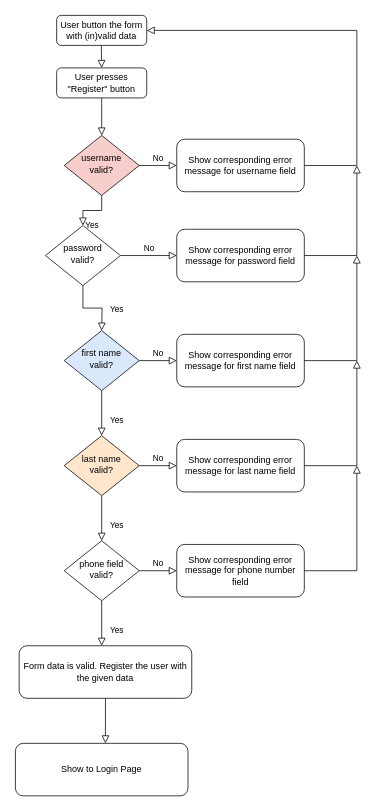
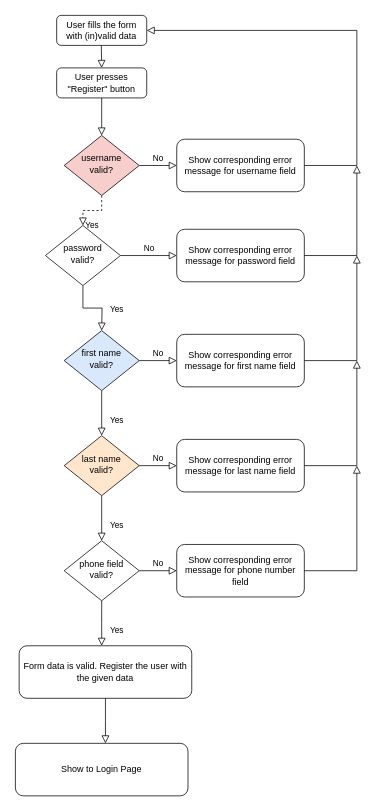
(102, 30) -> (102, 30)
(96, 210) -> (96, 210)
